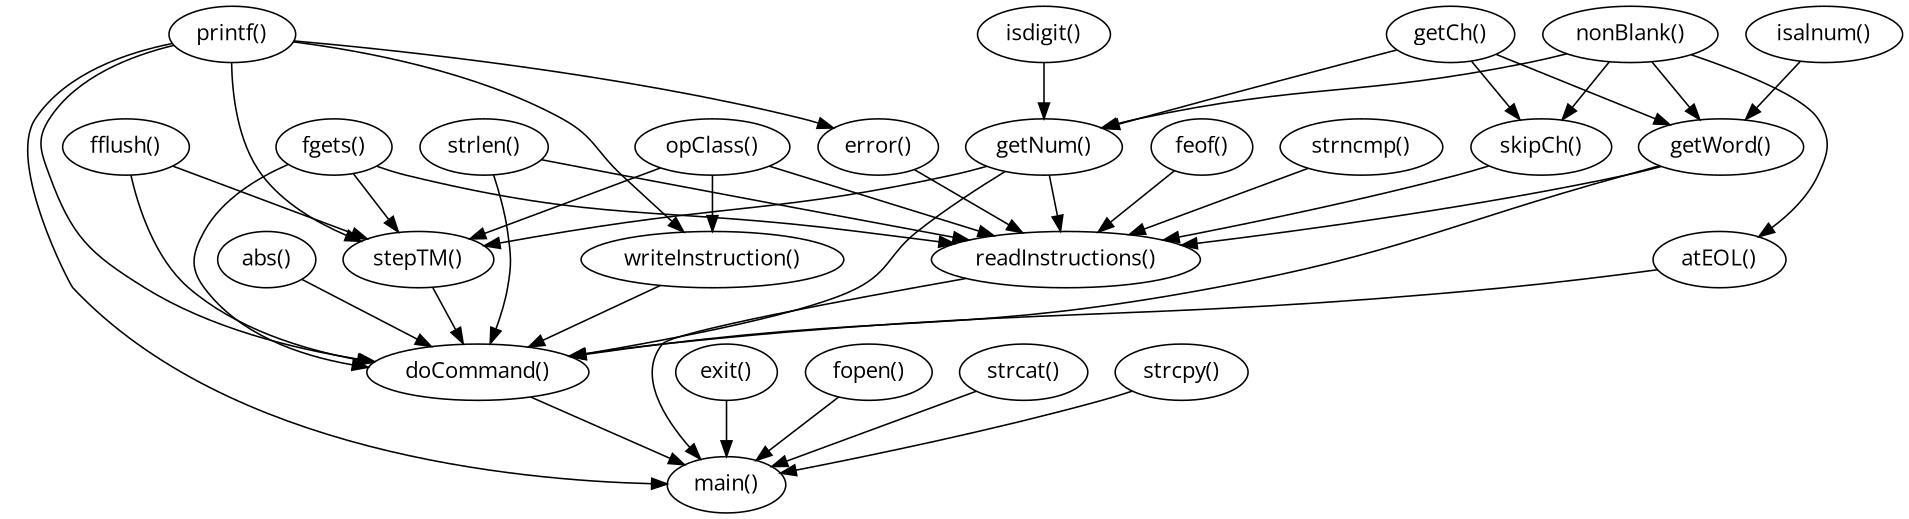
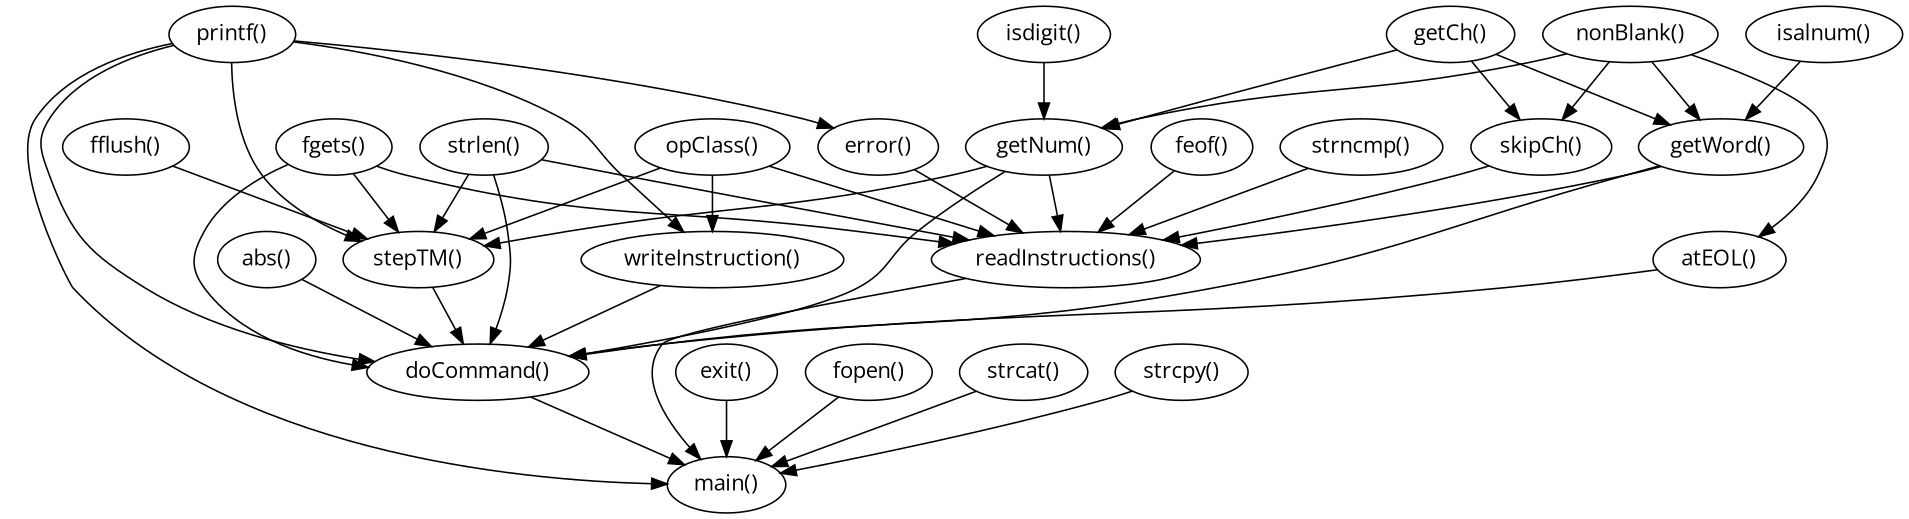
none -> (456, 196)
(193, 291) -> none
